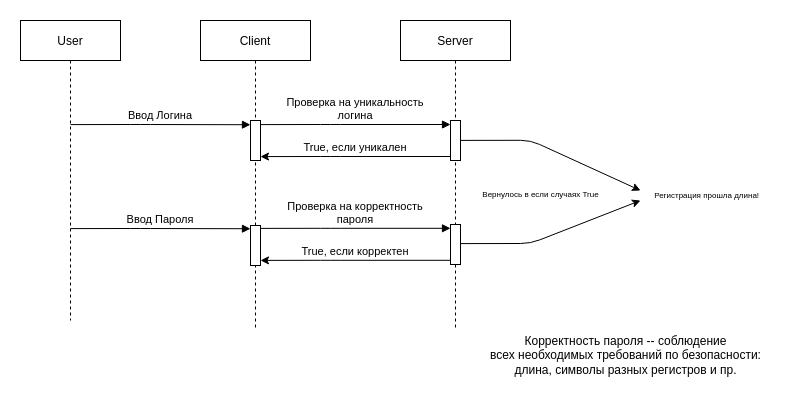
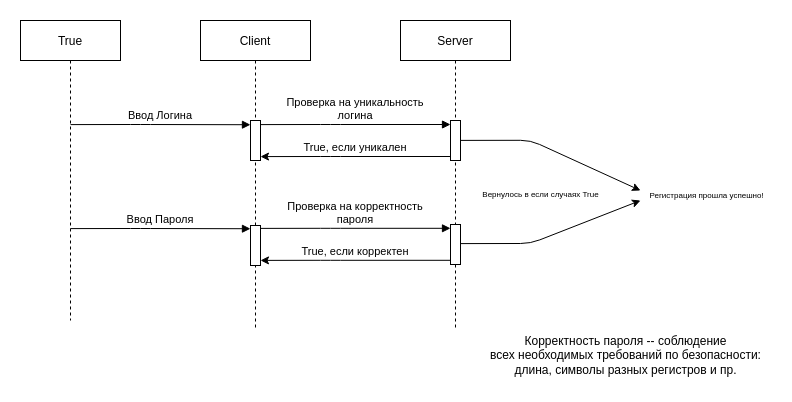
(70, 41) -> (70, 41)
(706, 196) -> (706, 196)
